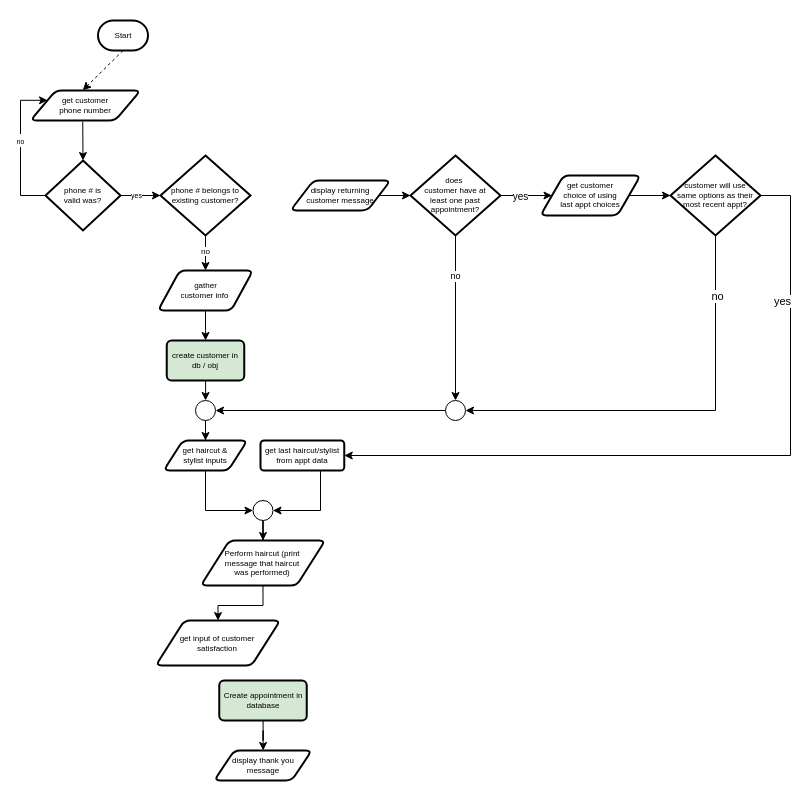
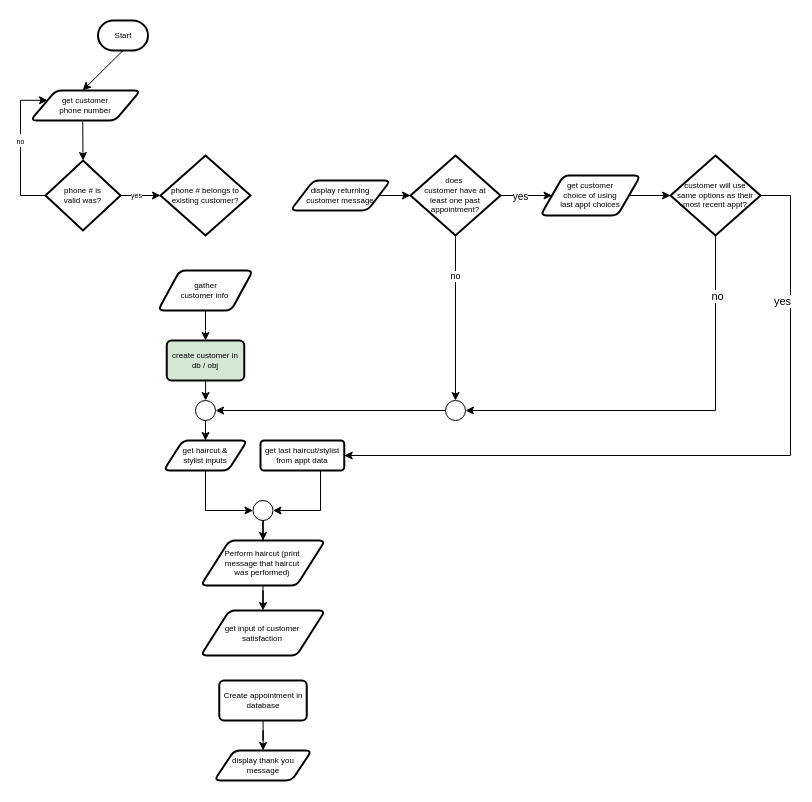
(105, 68) -> (105, 68)
(206, 255) -> none
(218, 643) -> (263, 633)
(263, 701) -> (263, 701)
